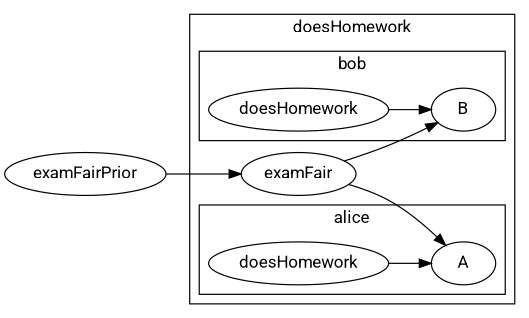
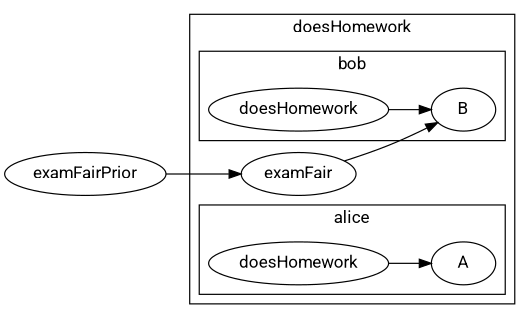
(383, 197) -> none
